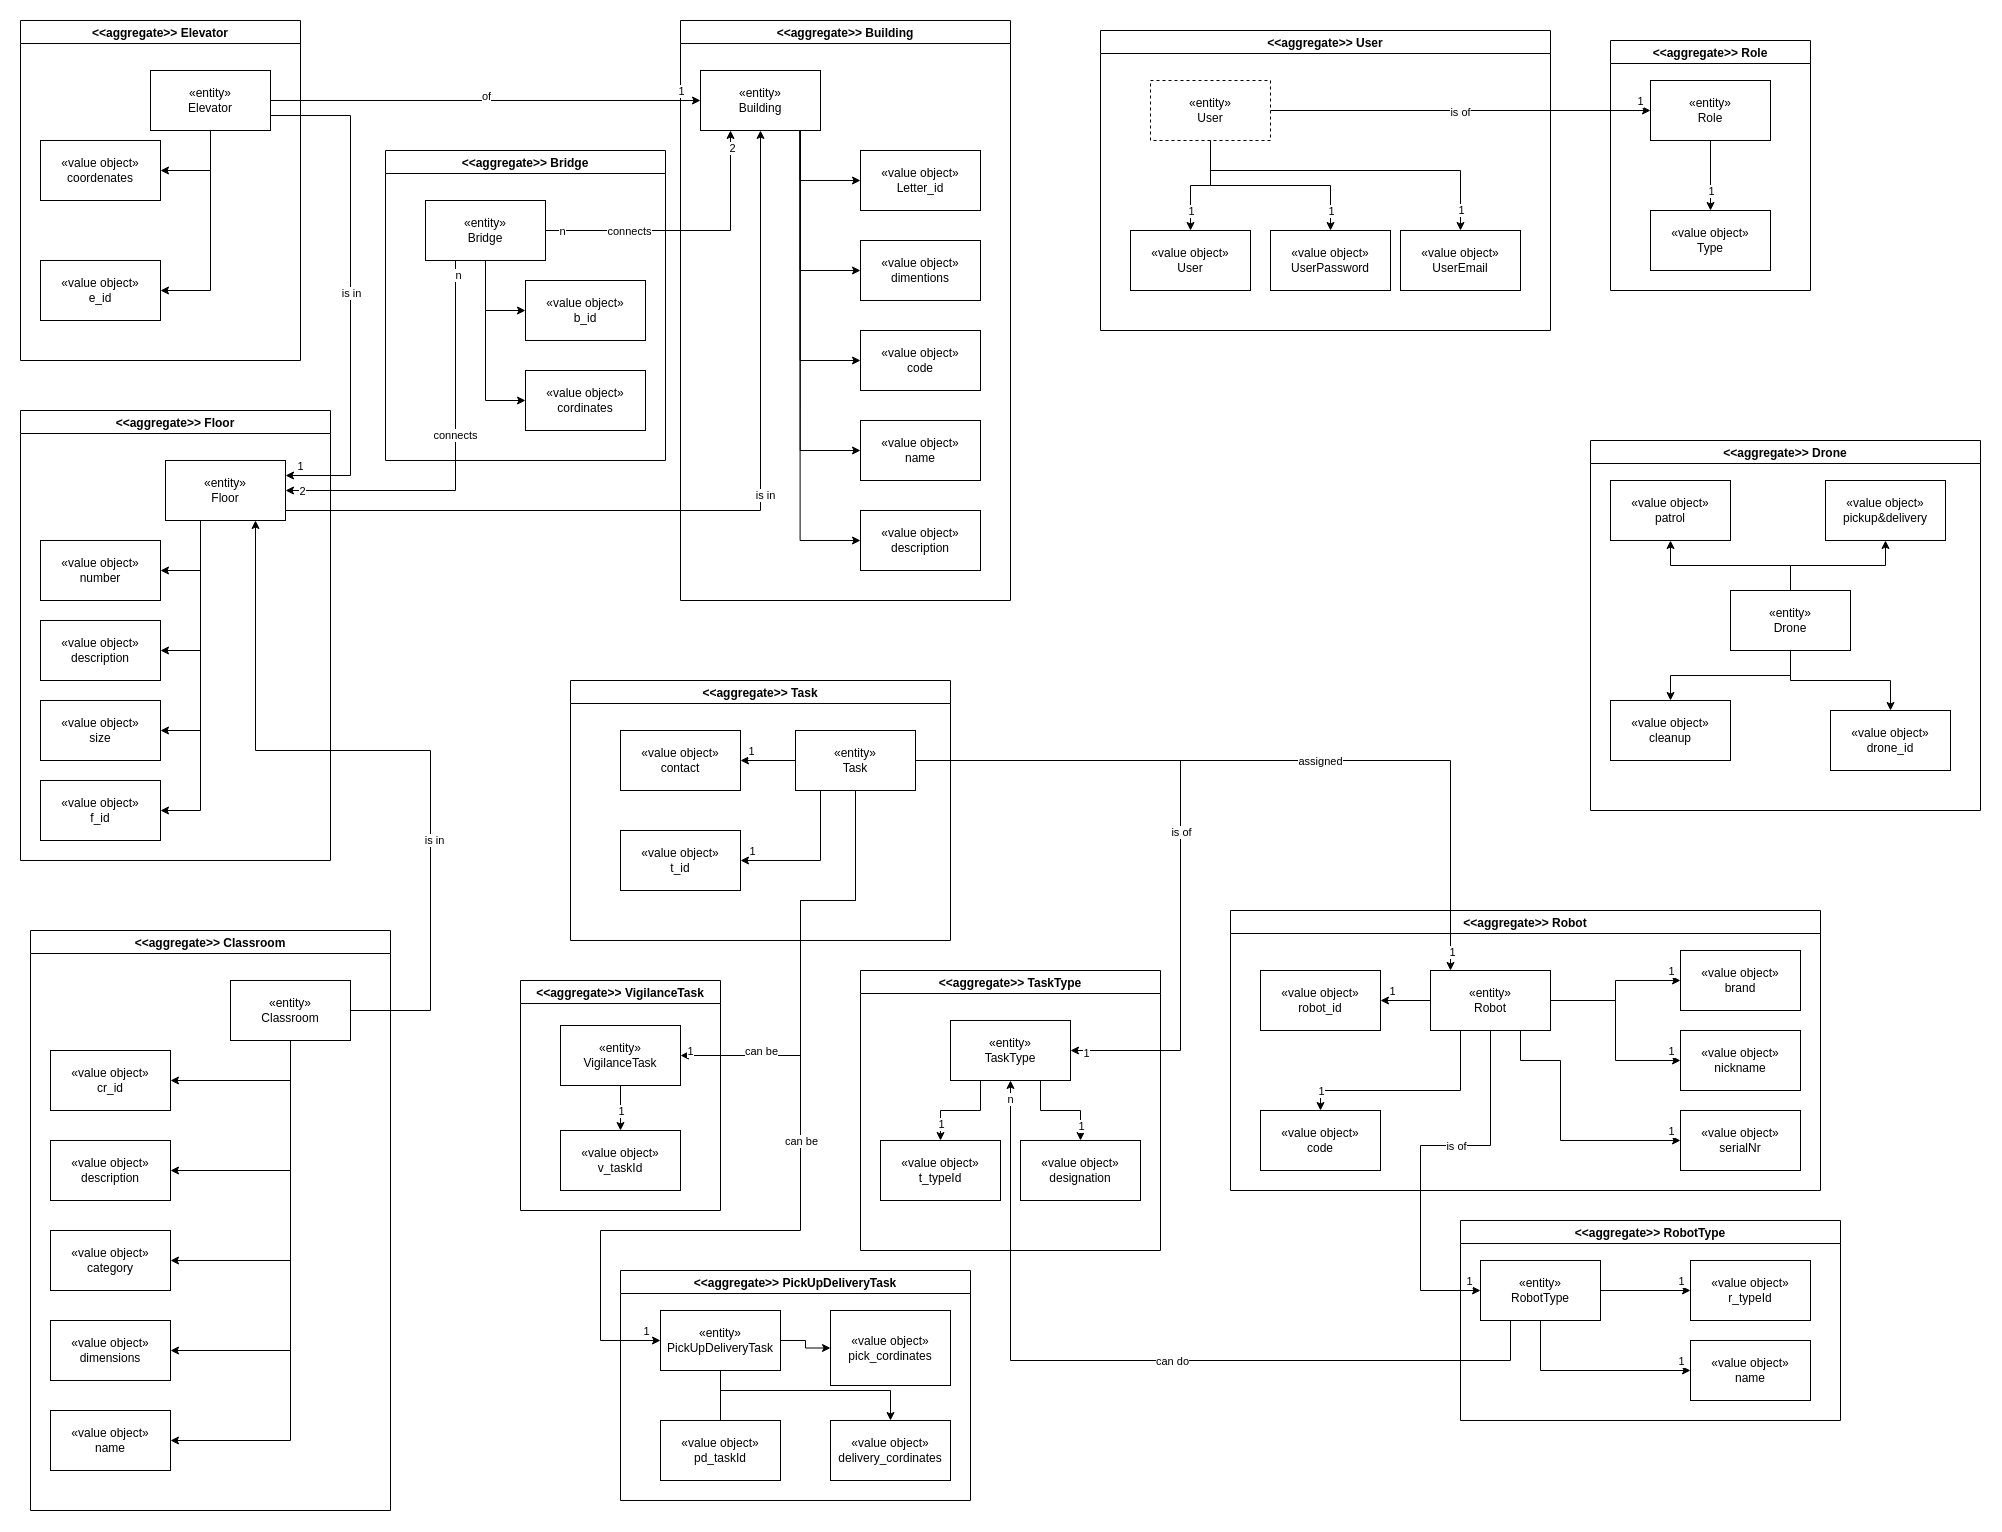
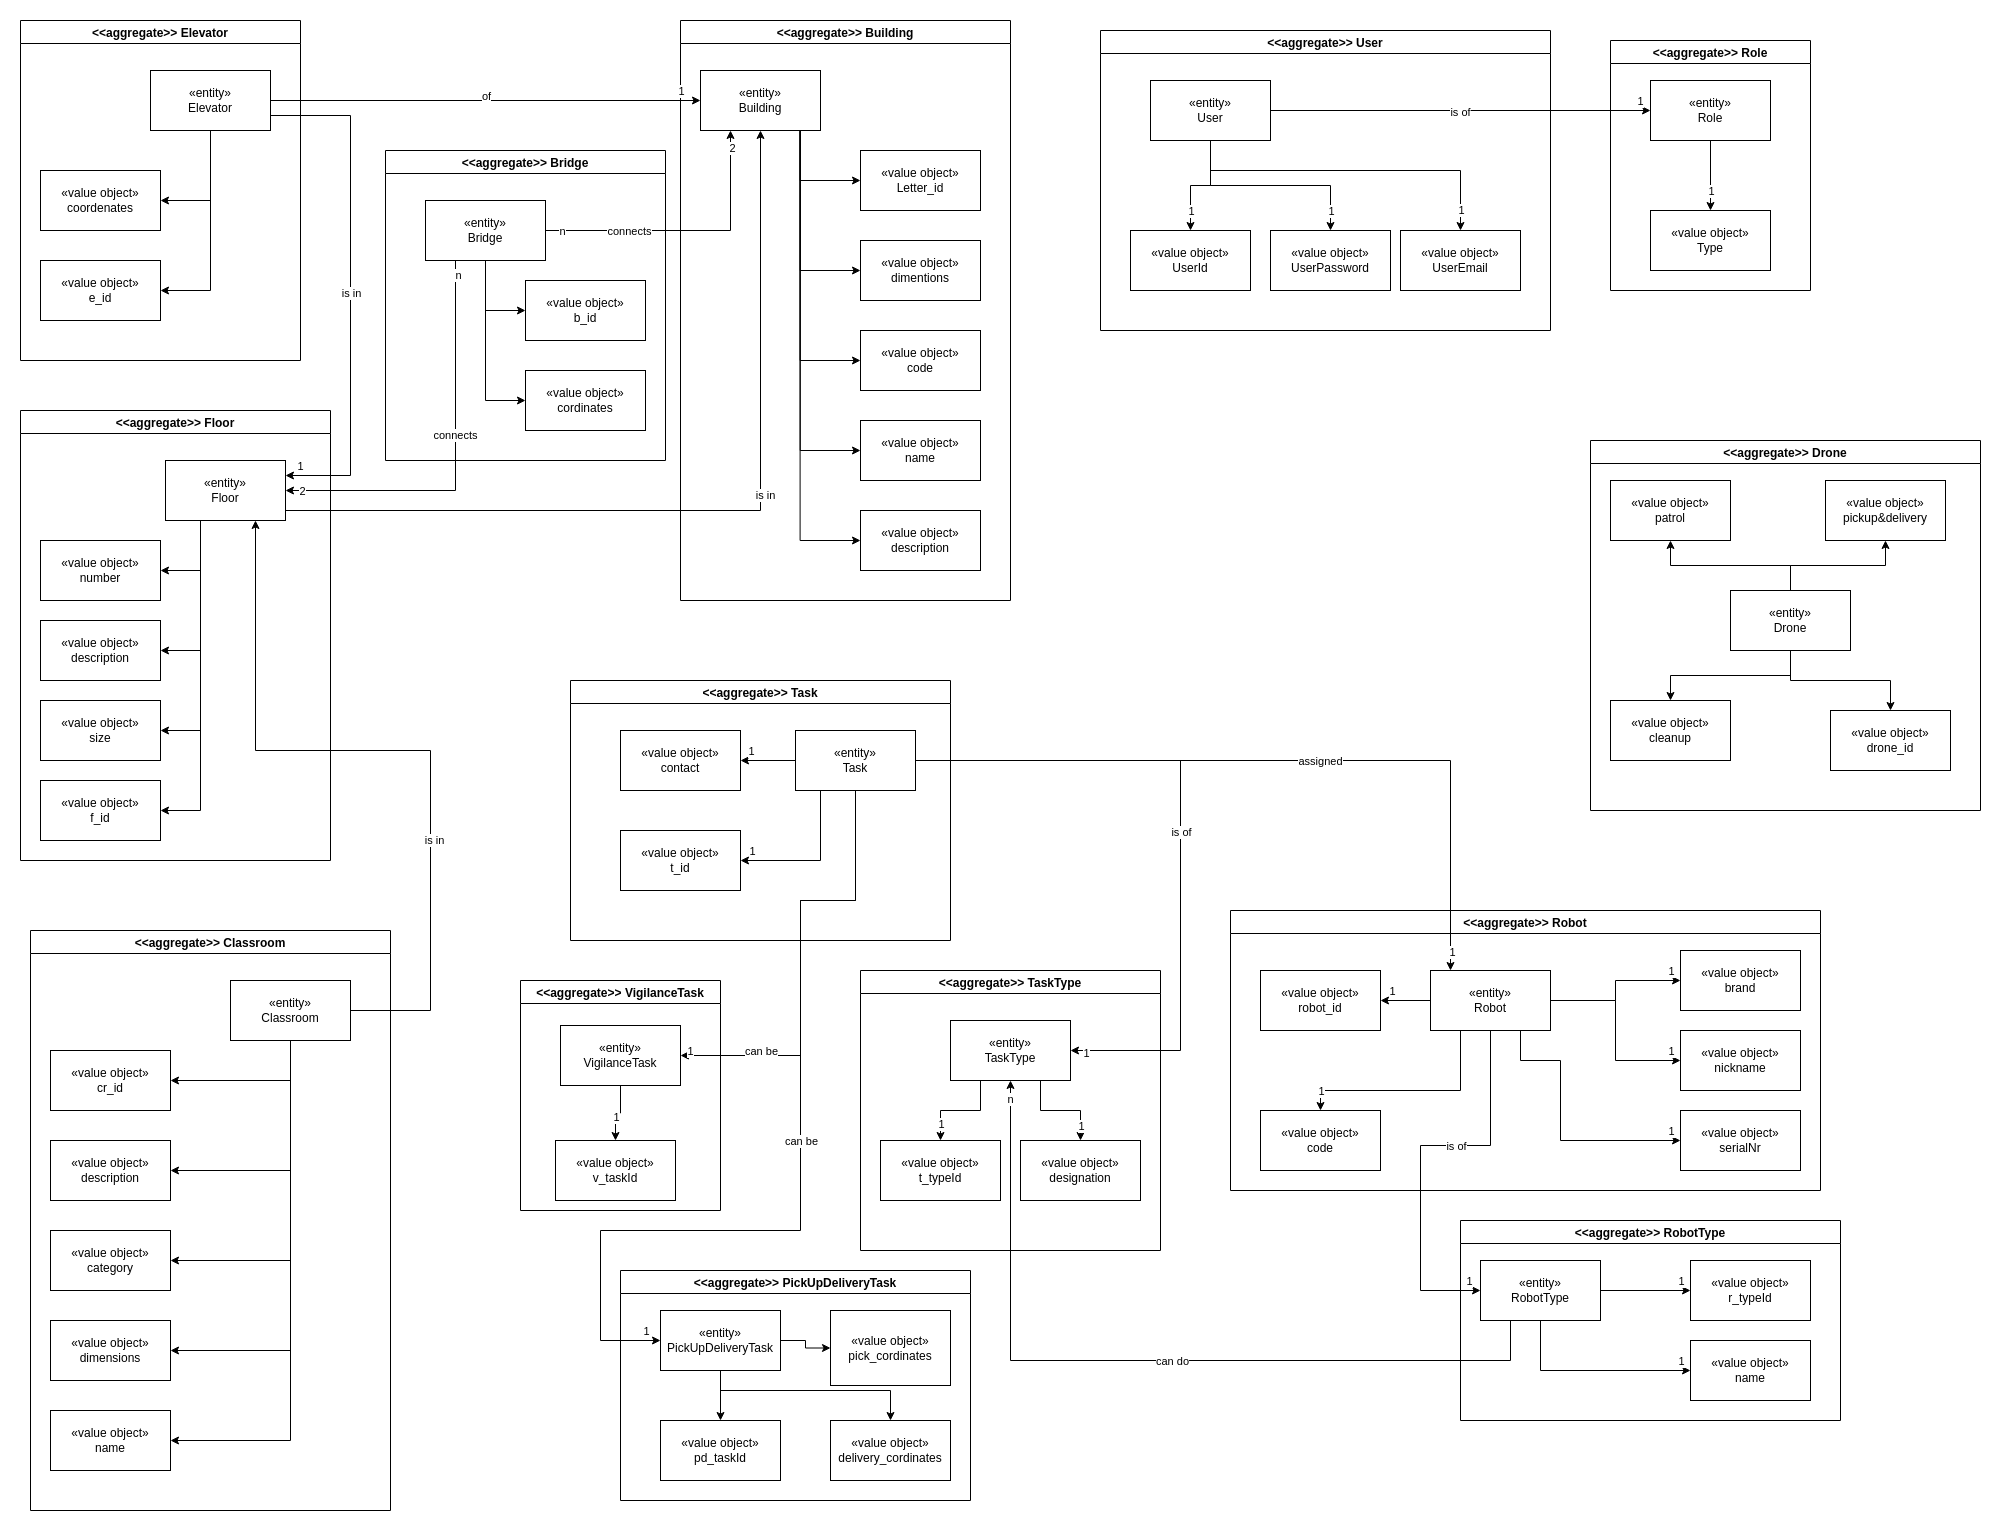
(1211, 111) -> (1211, 111)
(101, 171) -> (101, 201)
(1191, 261) -> (1191, 261)
(621, 1161) -> (616, 1171)
(721, 1415) -> (721, 1412)
